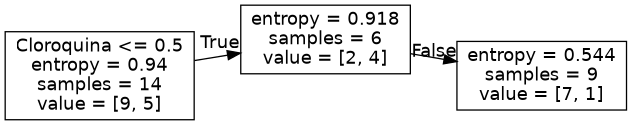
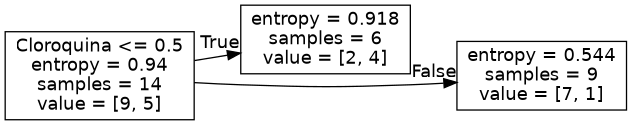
(427, 57) -> (319, 87)
